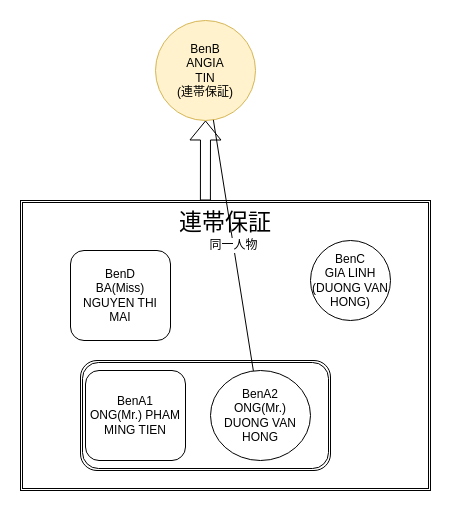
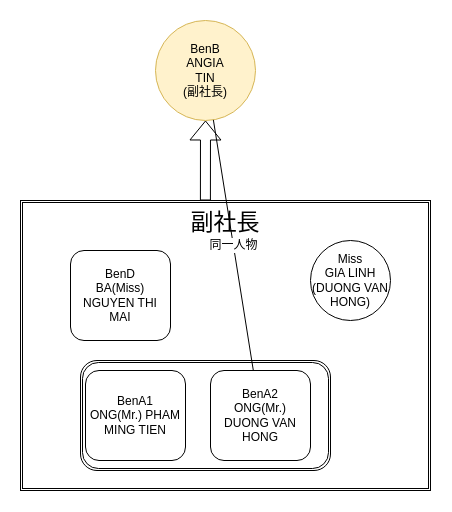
(206, 71) -> (206, 71)
(226, 223) -> (226, 223)
(351, 281) -> (351, 281)
(261, 416) -> (261, 416)
